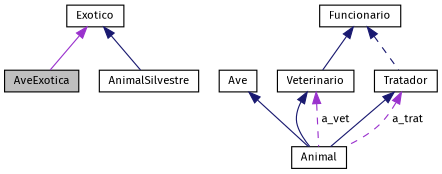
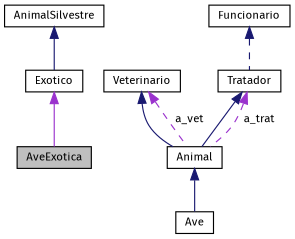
(126, 53) -> (54, 54)
(335, 53) -> none
(283, 123) -> (195, 196)
